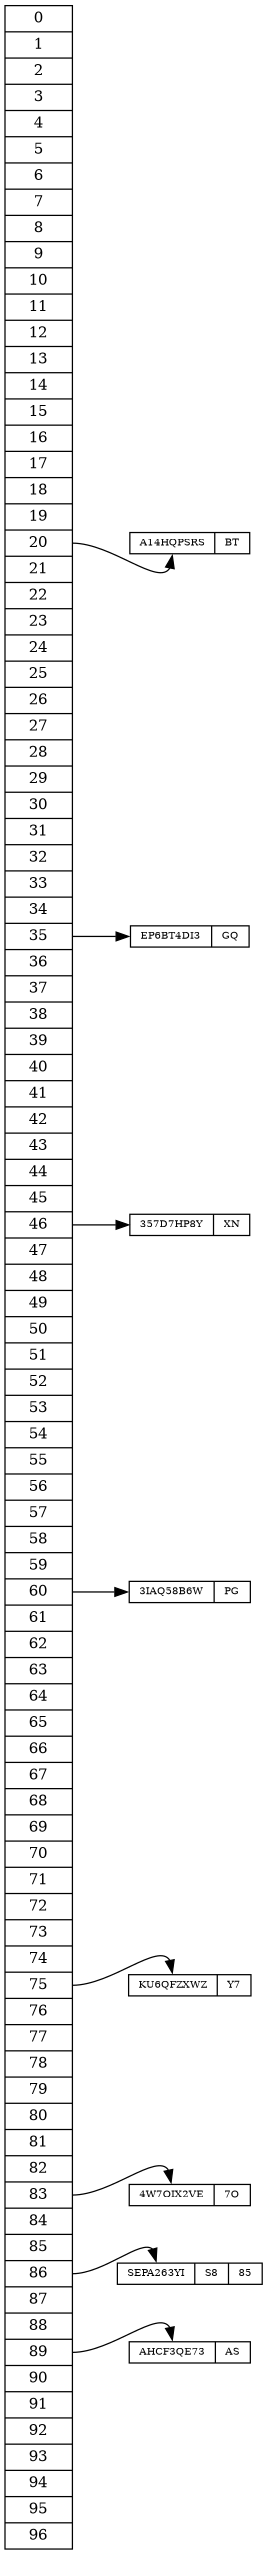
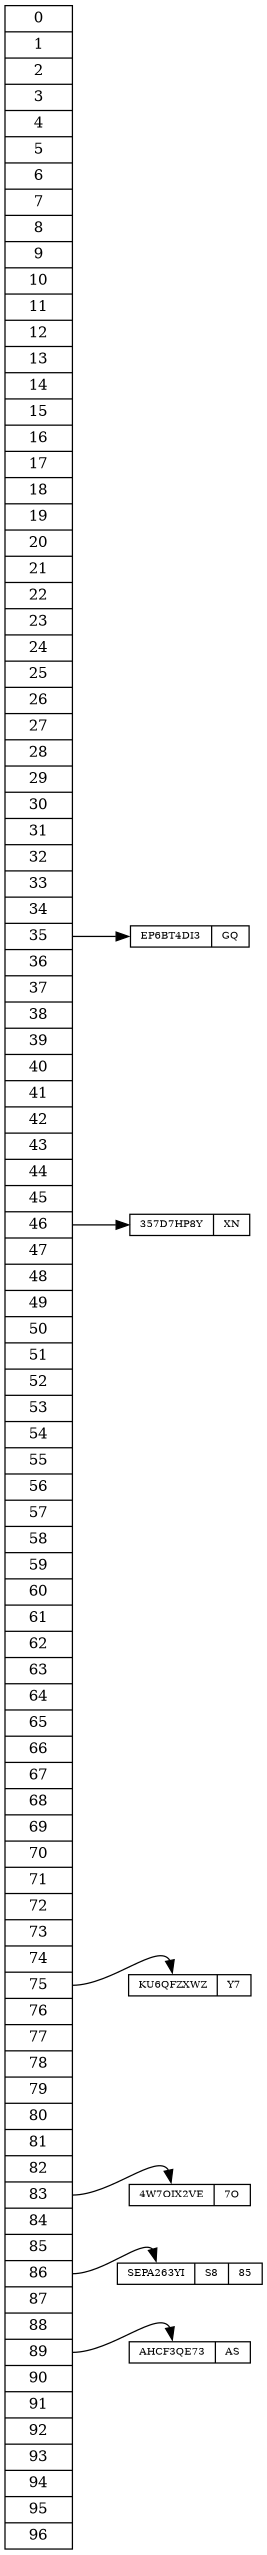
(190, 543) -> none
(190, 1592) -> none
